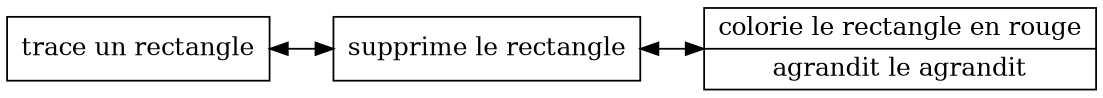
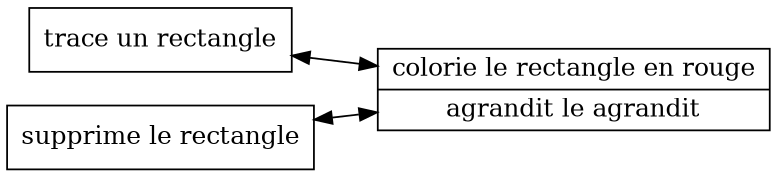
(302, 49) -> (335, 61)
